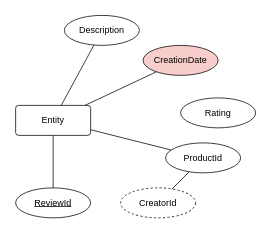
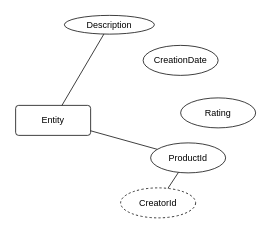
(102, 30) -> (109, 25)
(180, 60) -> (180, 60)
(120, 89) -> none
(203, 158) -> (188, 158)
(53, 162) -> none
(53, 203) -> none
